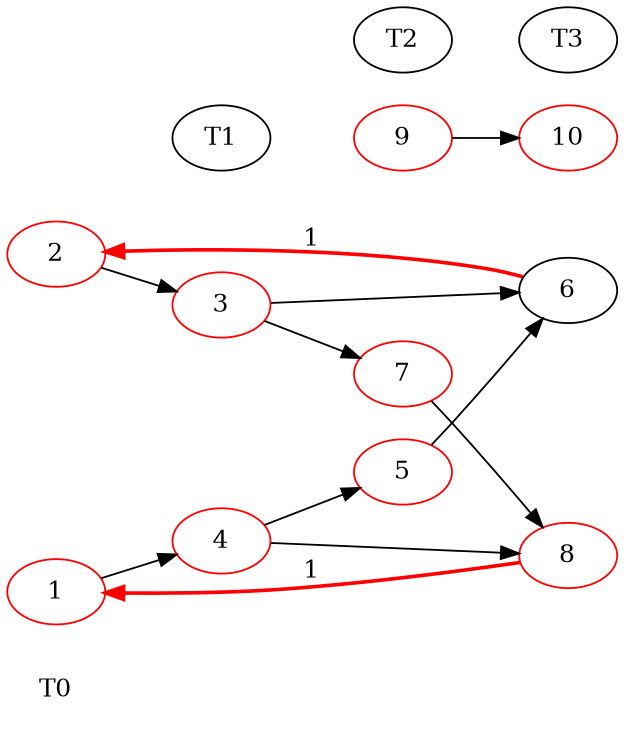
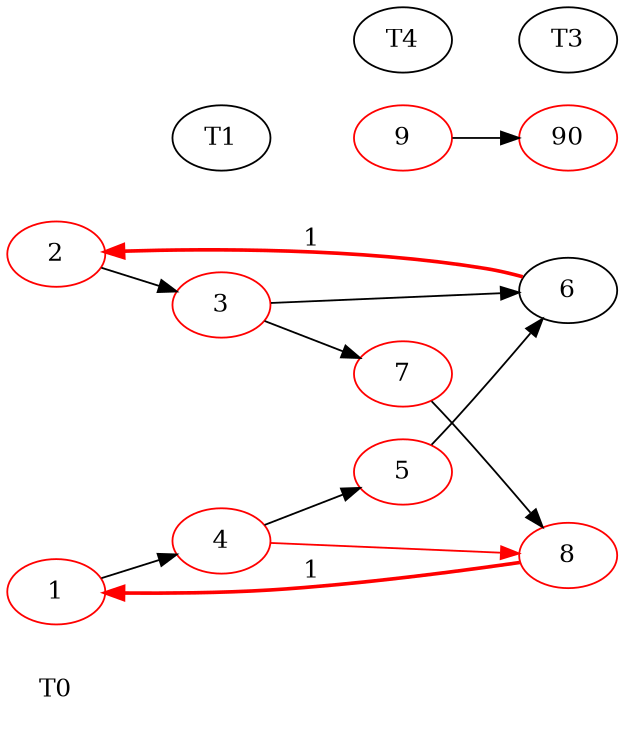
(403, 40) -> (403, 40)
(568, 138) -> (568, 138)
(386, 548) -> (386, 548)
